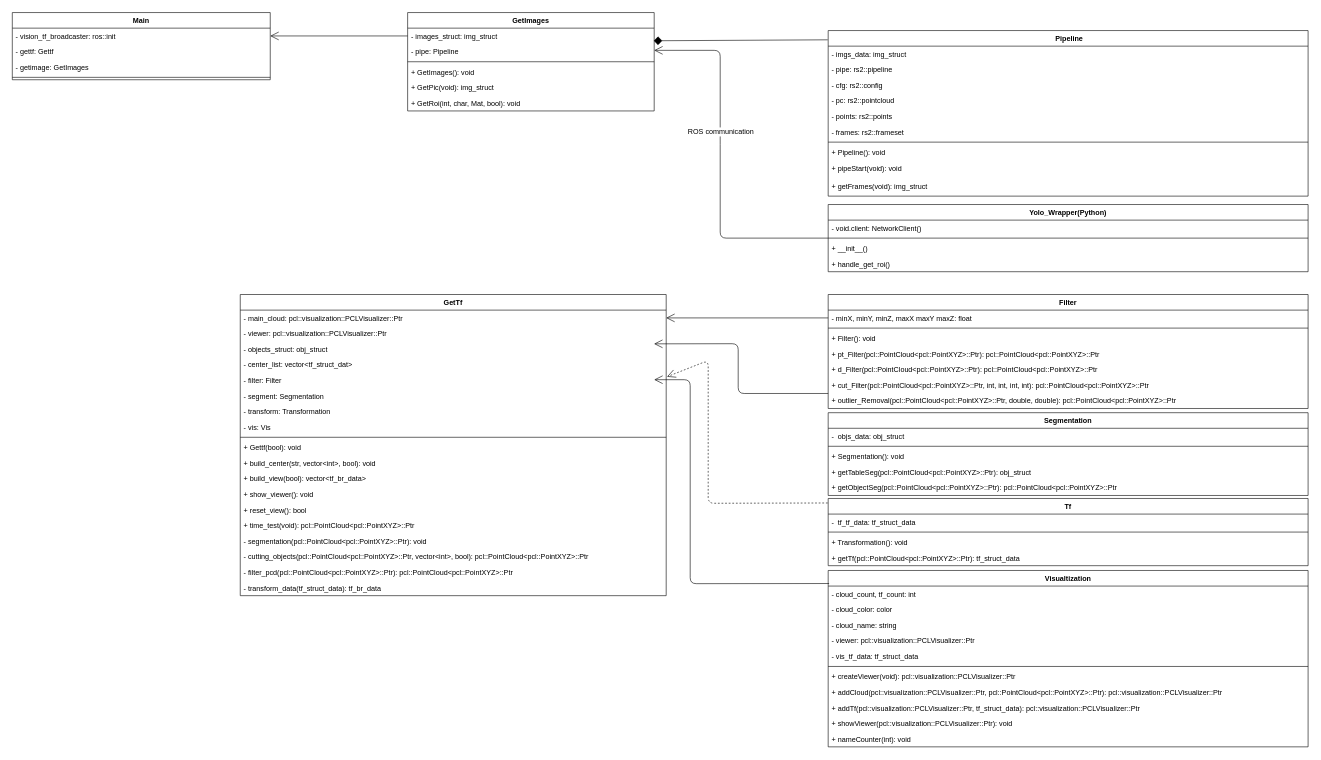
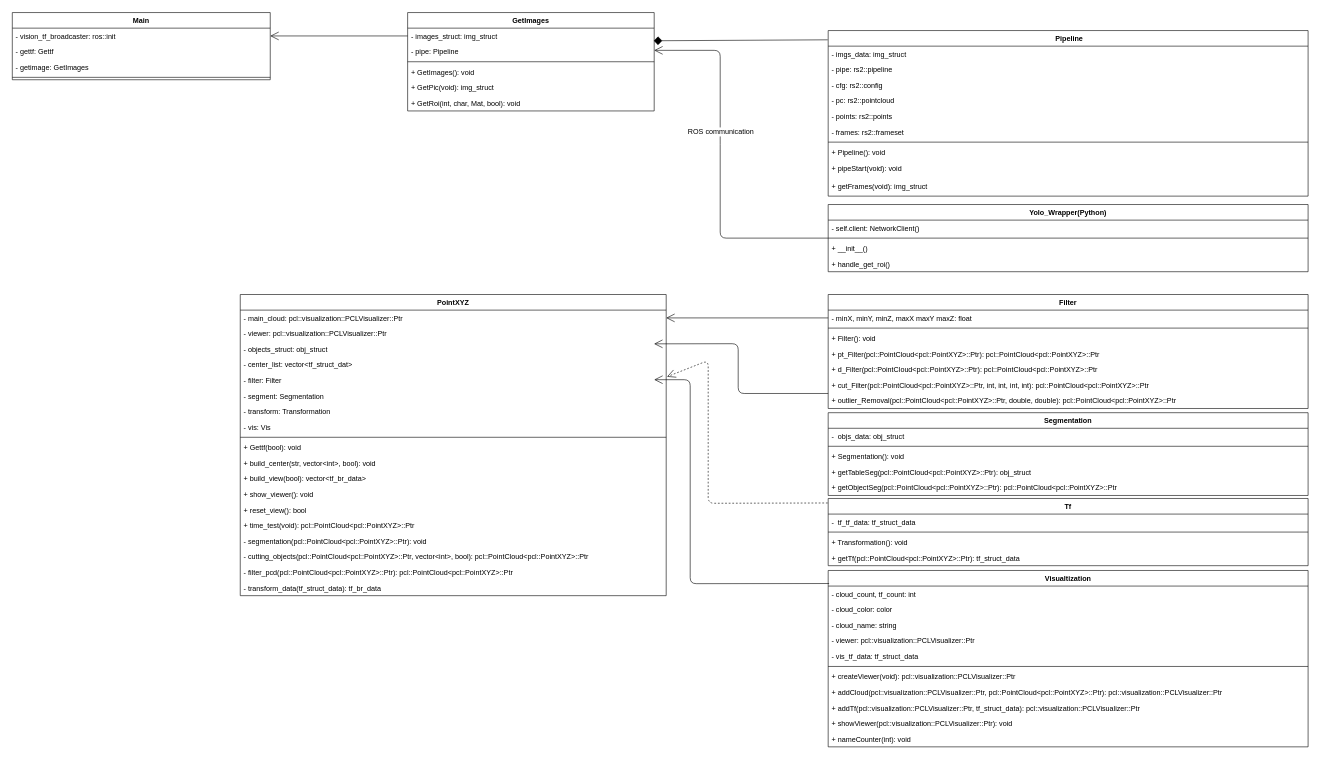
(884, 228) -> (884, 228)
(453, 302) -> (453, 302)
